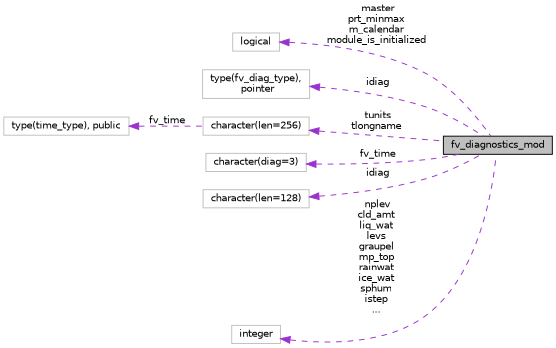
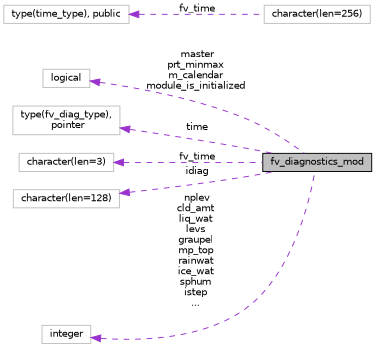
(376, 83) -> (196, 128)
(381, 136) -> none
(256, 162) -> (66, 162)
